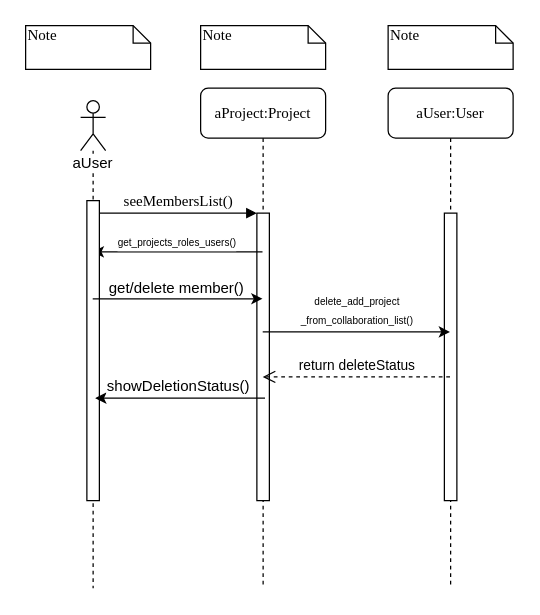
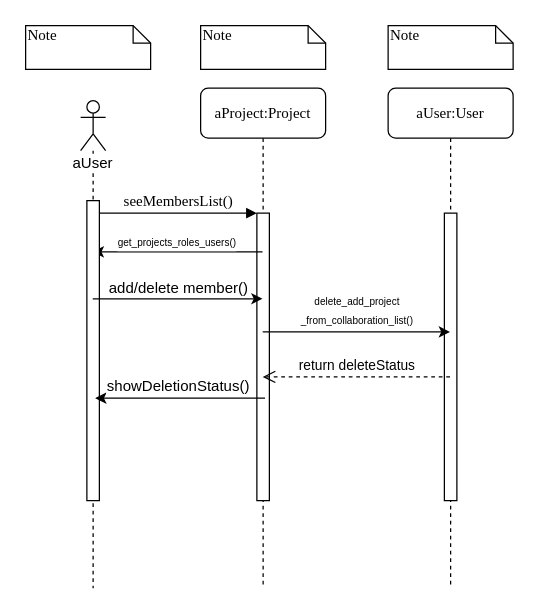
(185, 288) -> (185, 288)
